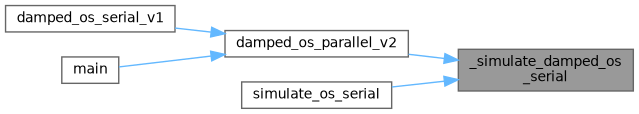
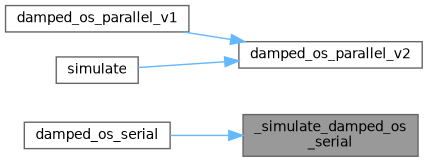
(90, 19) -> (97, 19)
(426, 56) -> none
(90, 70) -> (97, 70)
(317, 95) -> (97, 135)
